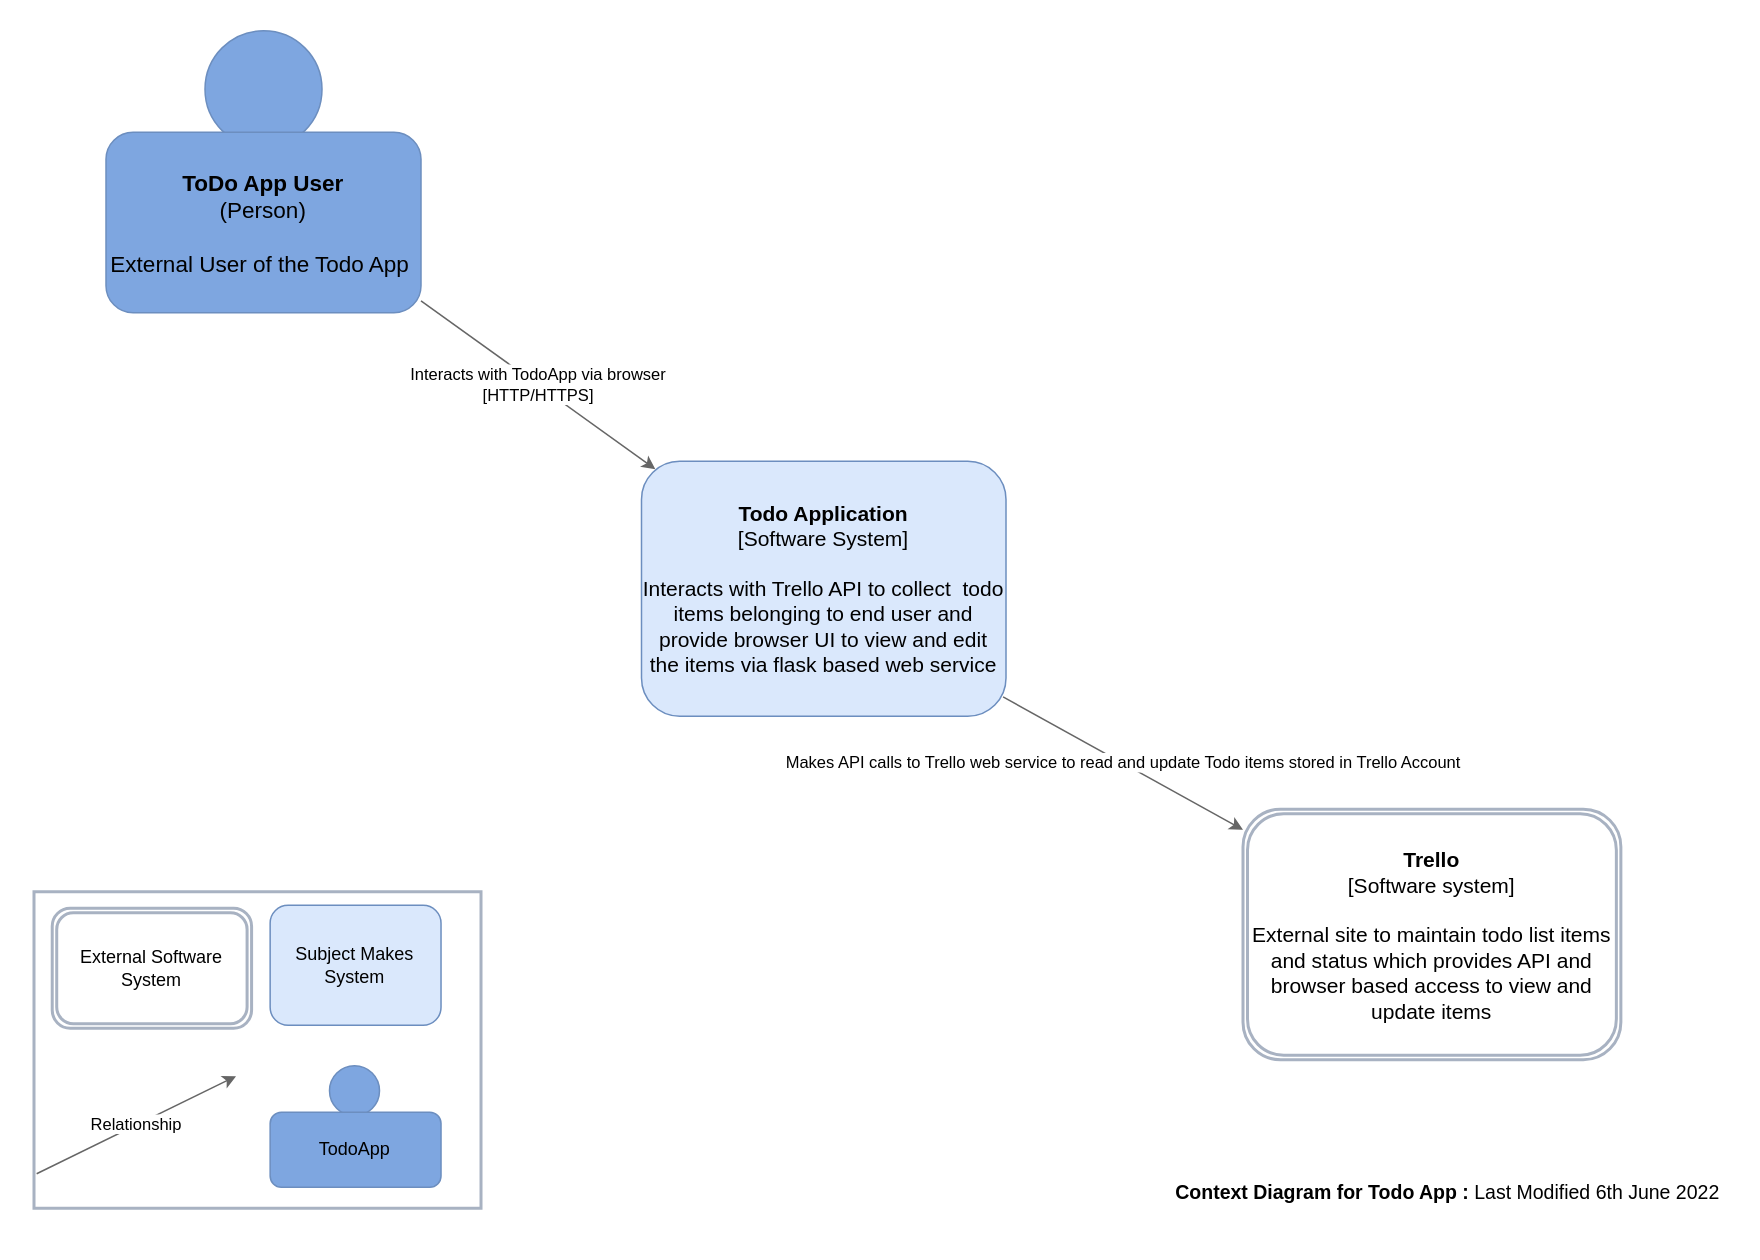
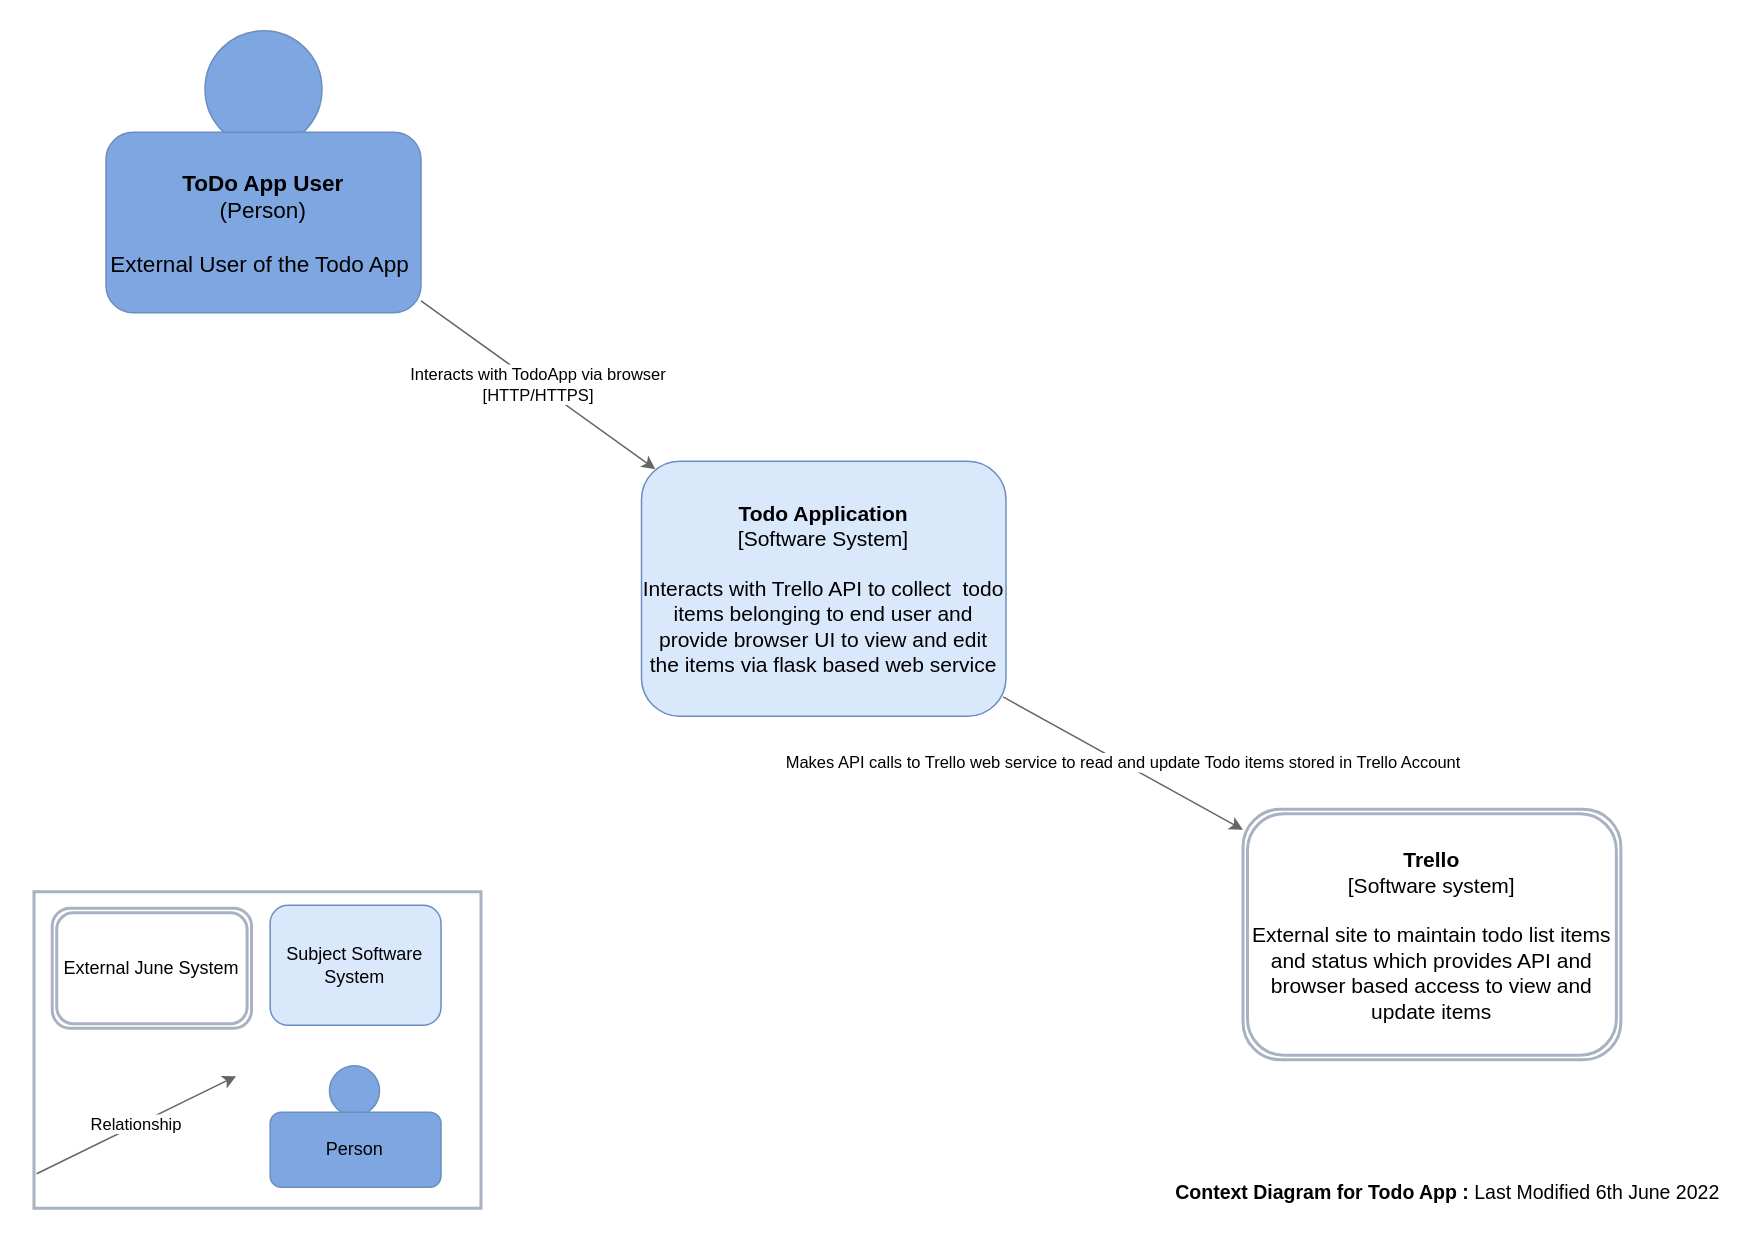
(355, 965) -> (355, 965)
(152, 968) -> (152, 968)
(355, 1150) -> (355, 1150)
